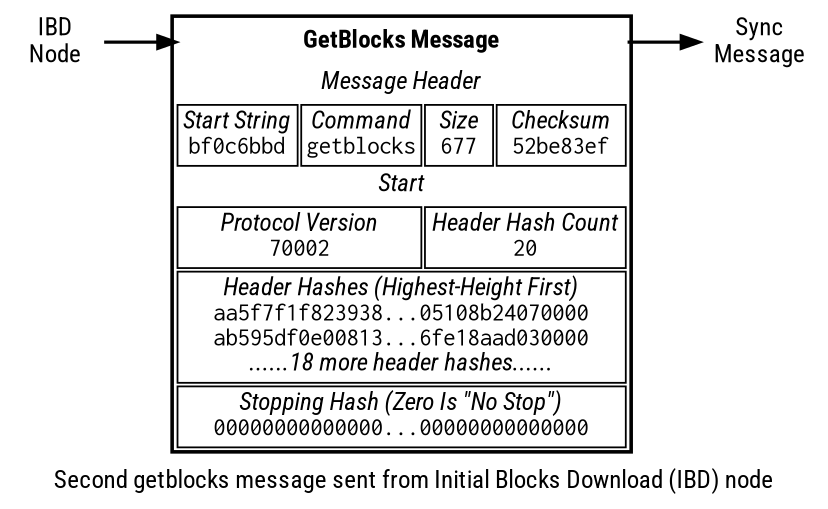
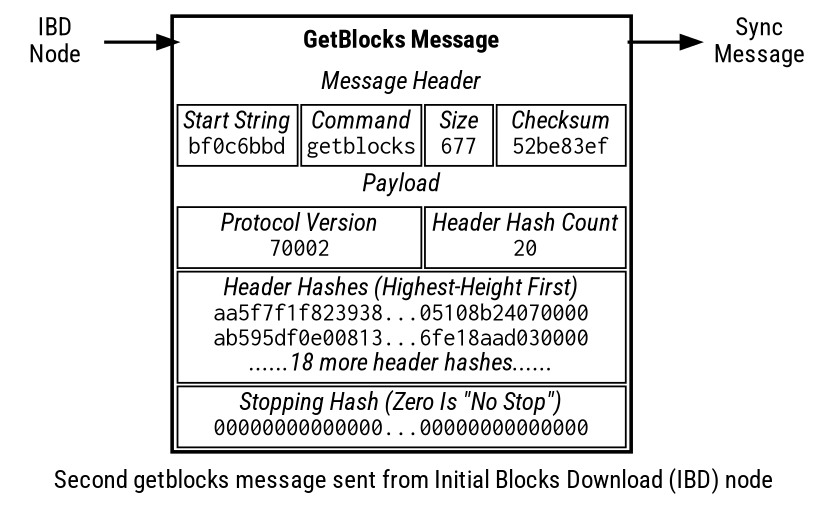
(402, 184) -> (402, 184)
